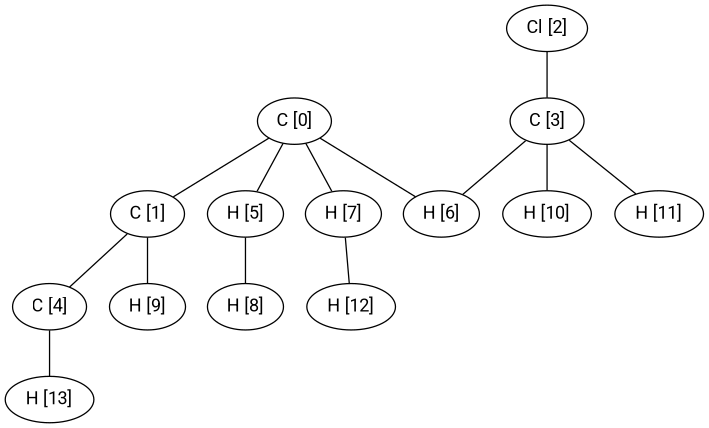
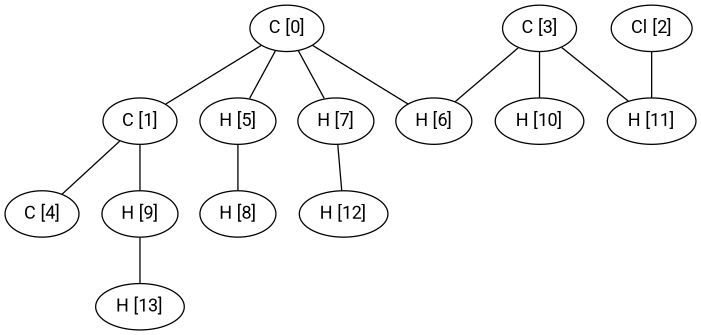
(547, 75) -> (652, 75)
(50, 353) -> (140, 260)
